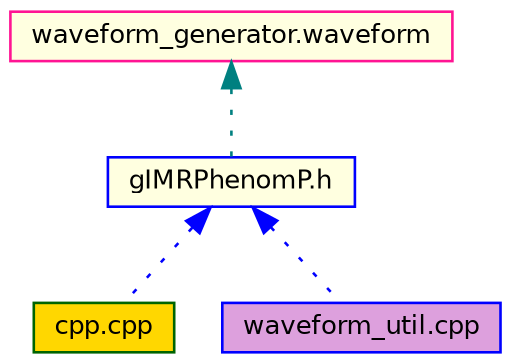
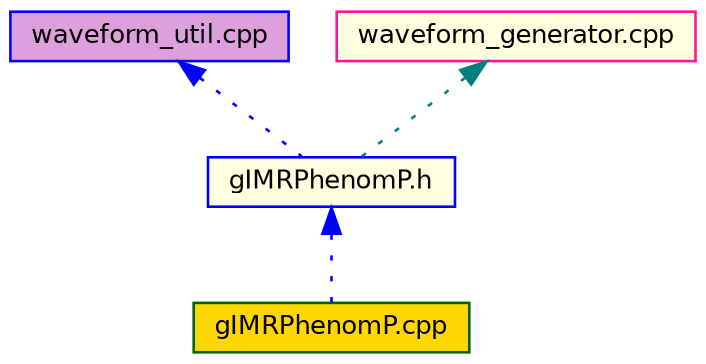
(231, 36) -> (516, 36)
(305, 265) -> (251, 117)
(104, 328) -> (331, 328)
